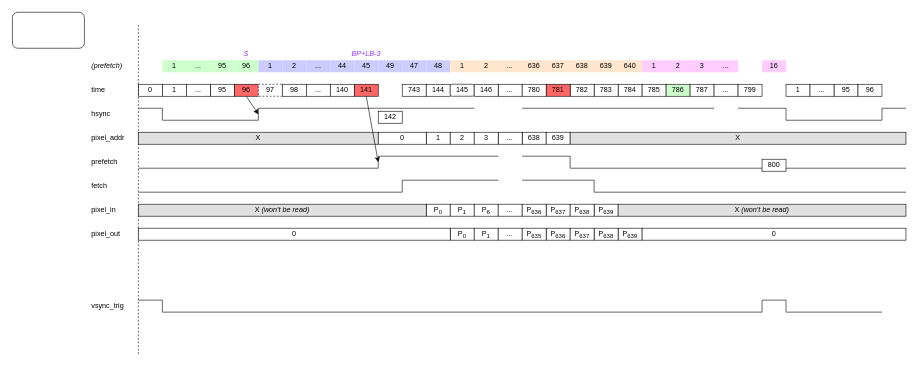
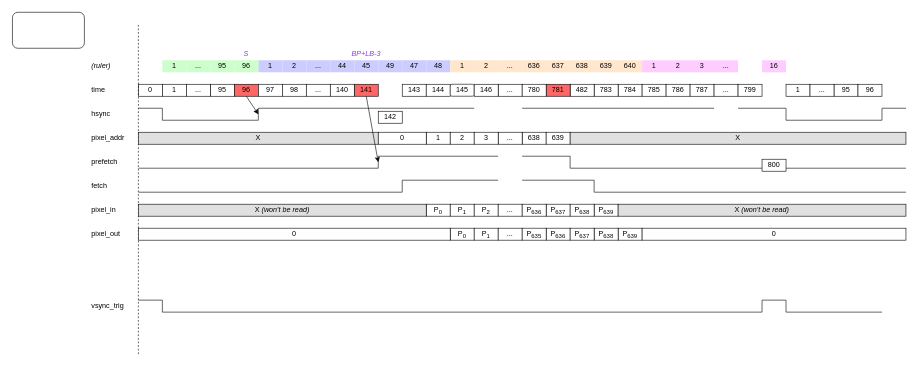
(112, 66) -> (105, 66)
(270, 90) -> (270, 90)
(414, 90) -> (414, 90)
(582, 90) -> (582, 90)
(678, 90) -> (678, 90)
(486, 210) -> (486, 210)
